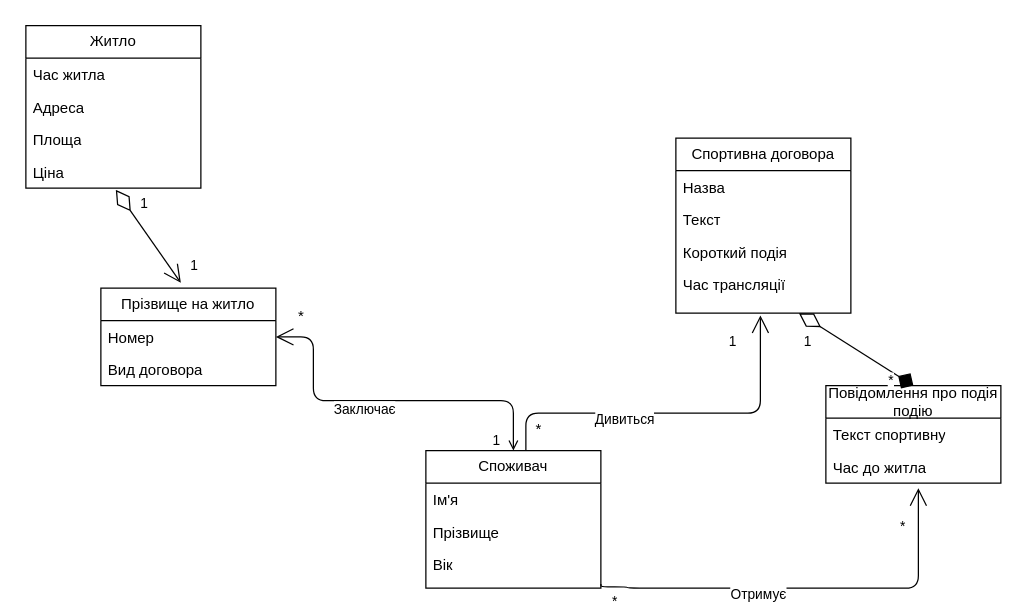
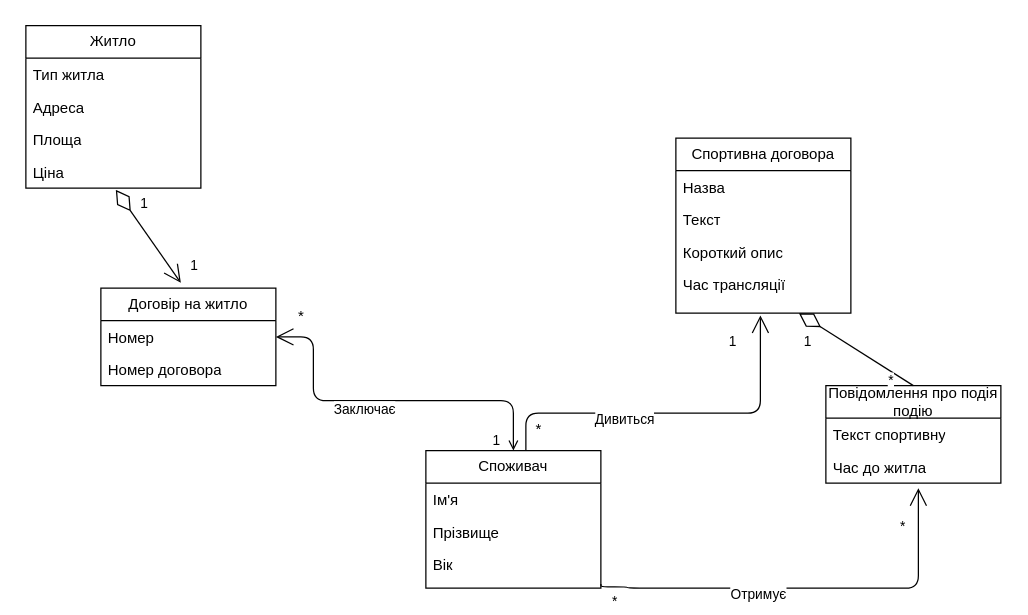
(69, 76) -> (69, 76)
(740, 253) -> (736, 253)
(188, 304) -> (188, 304)
(157, 371) -> (165, 371)
(898, 376) -> (904, 380)
